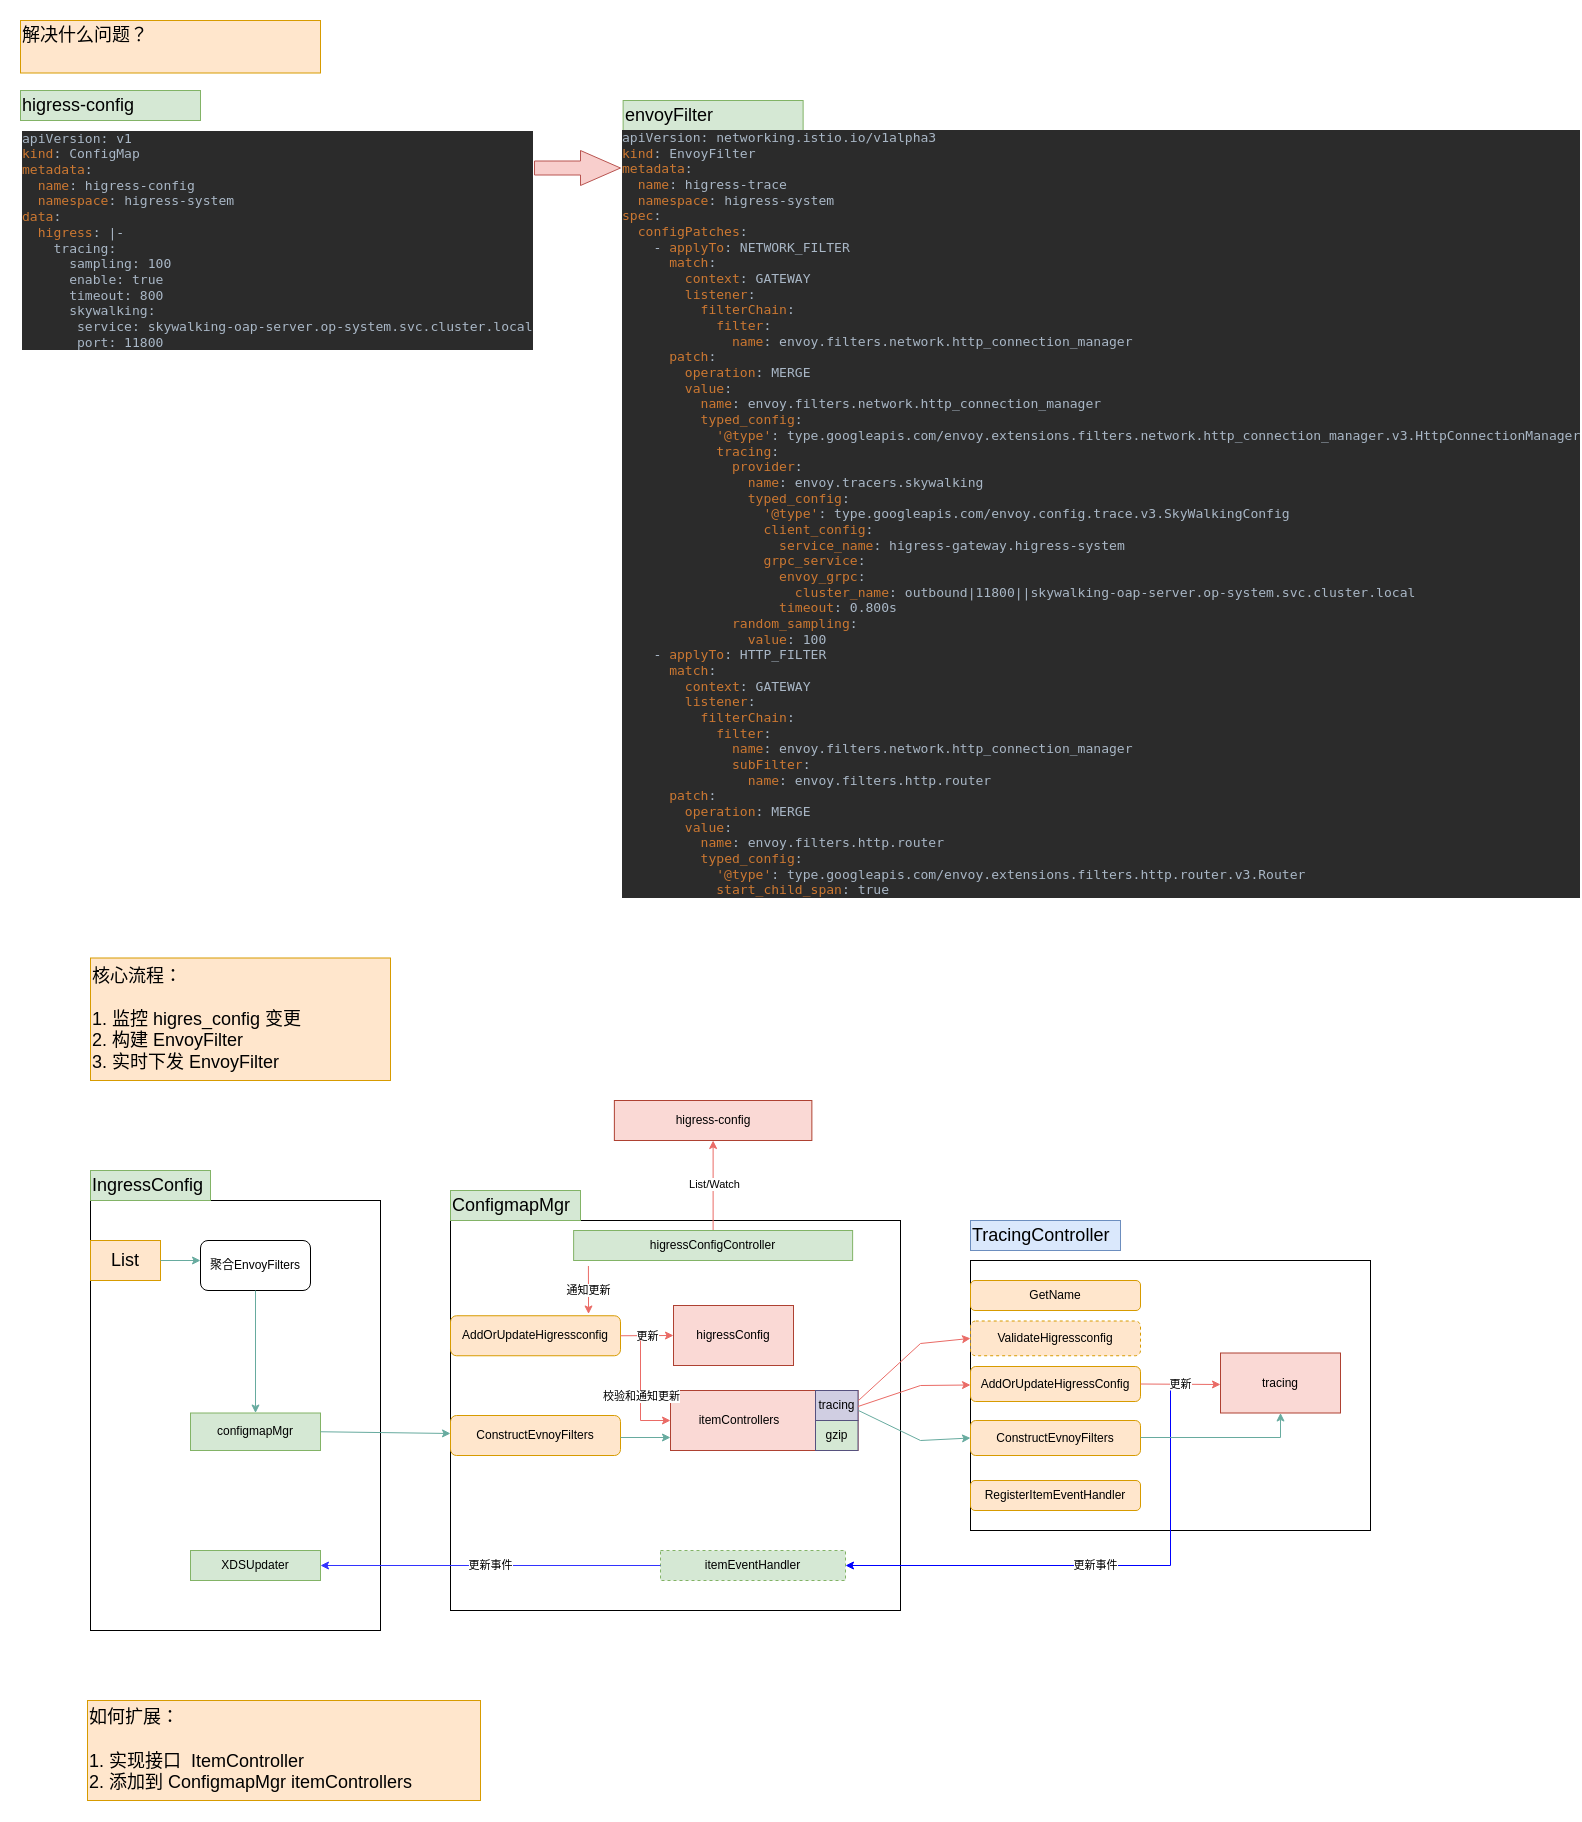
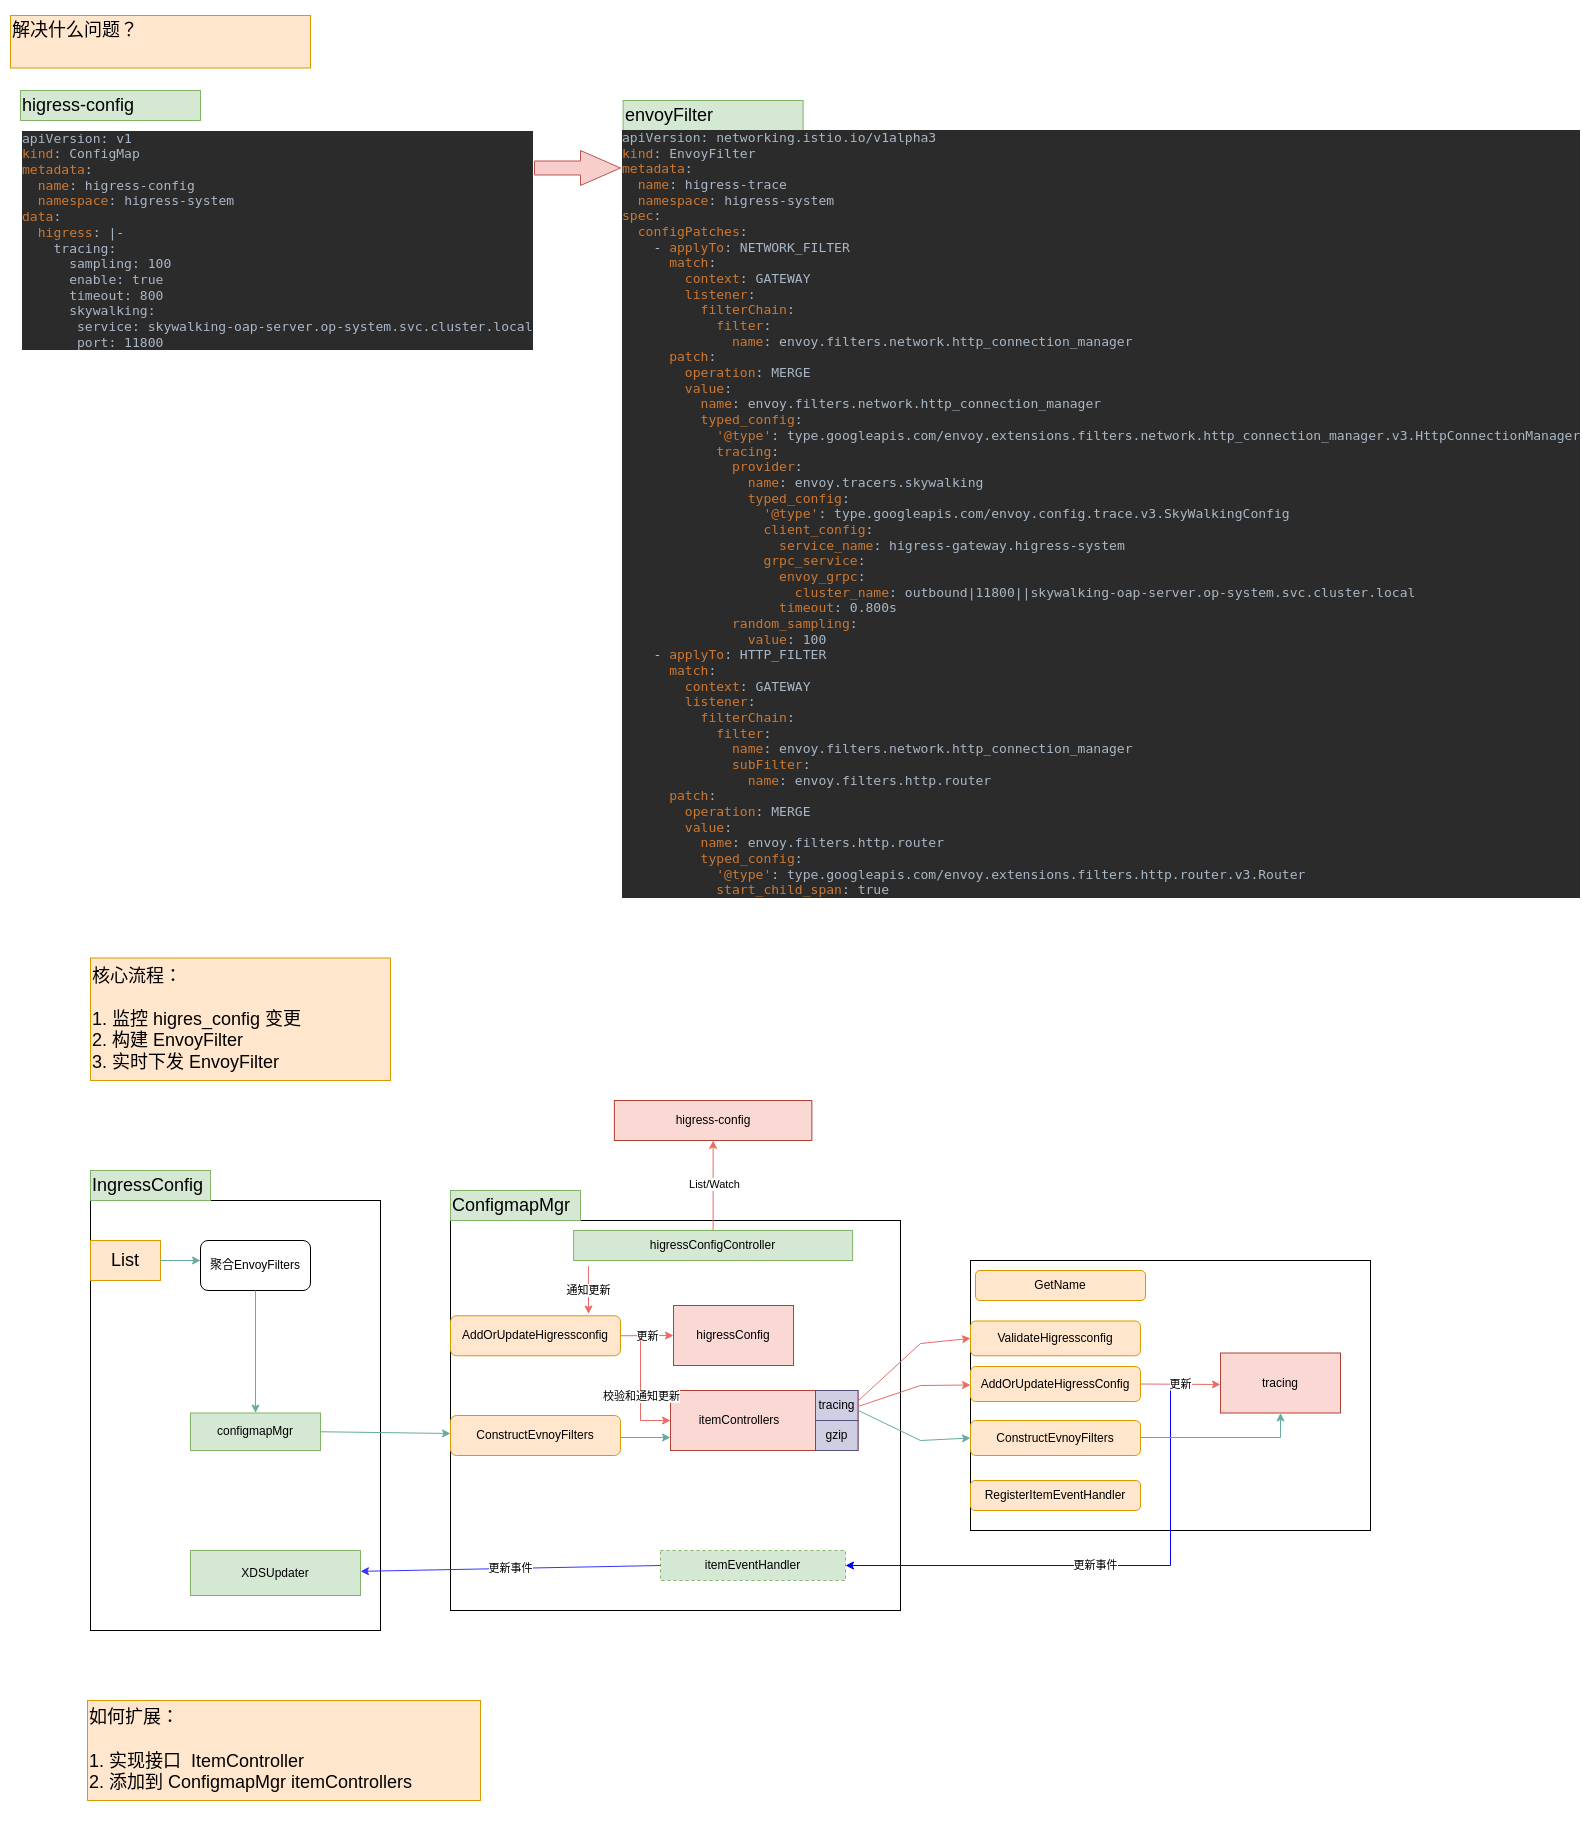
(171, 47) -> (161, 42)
(1046, 1236) -> none
(1056, 1296) -> (1061, 1286)
(1056, 1338) -> (1056, 1338)
(837, 1436) -> (837, 1436)
(256, 1566) -> (276, 1573)
